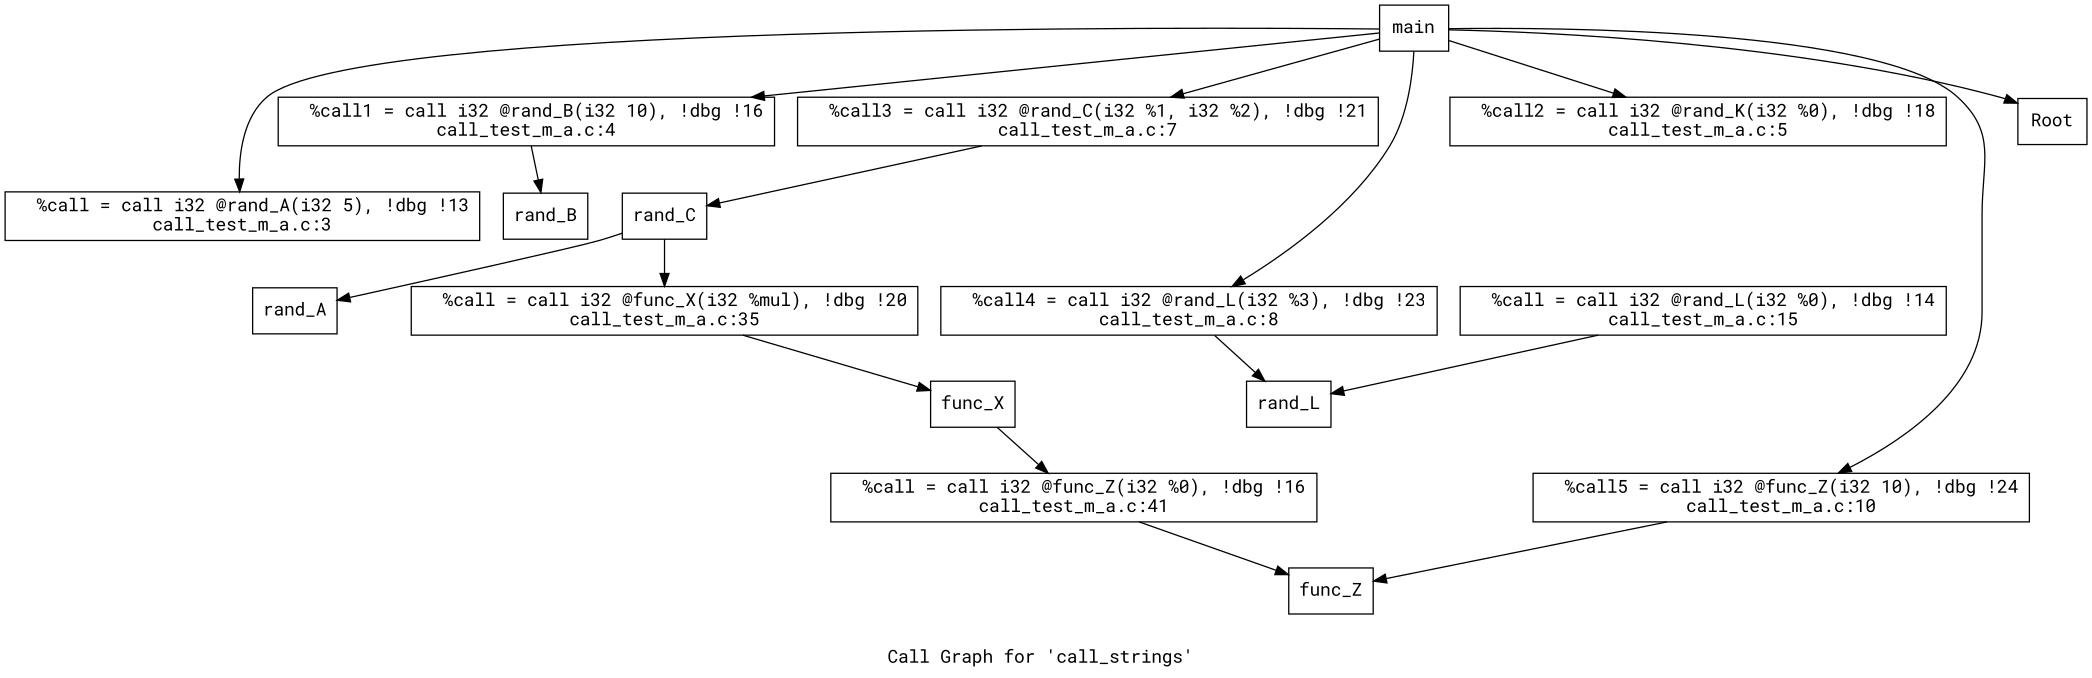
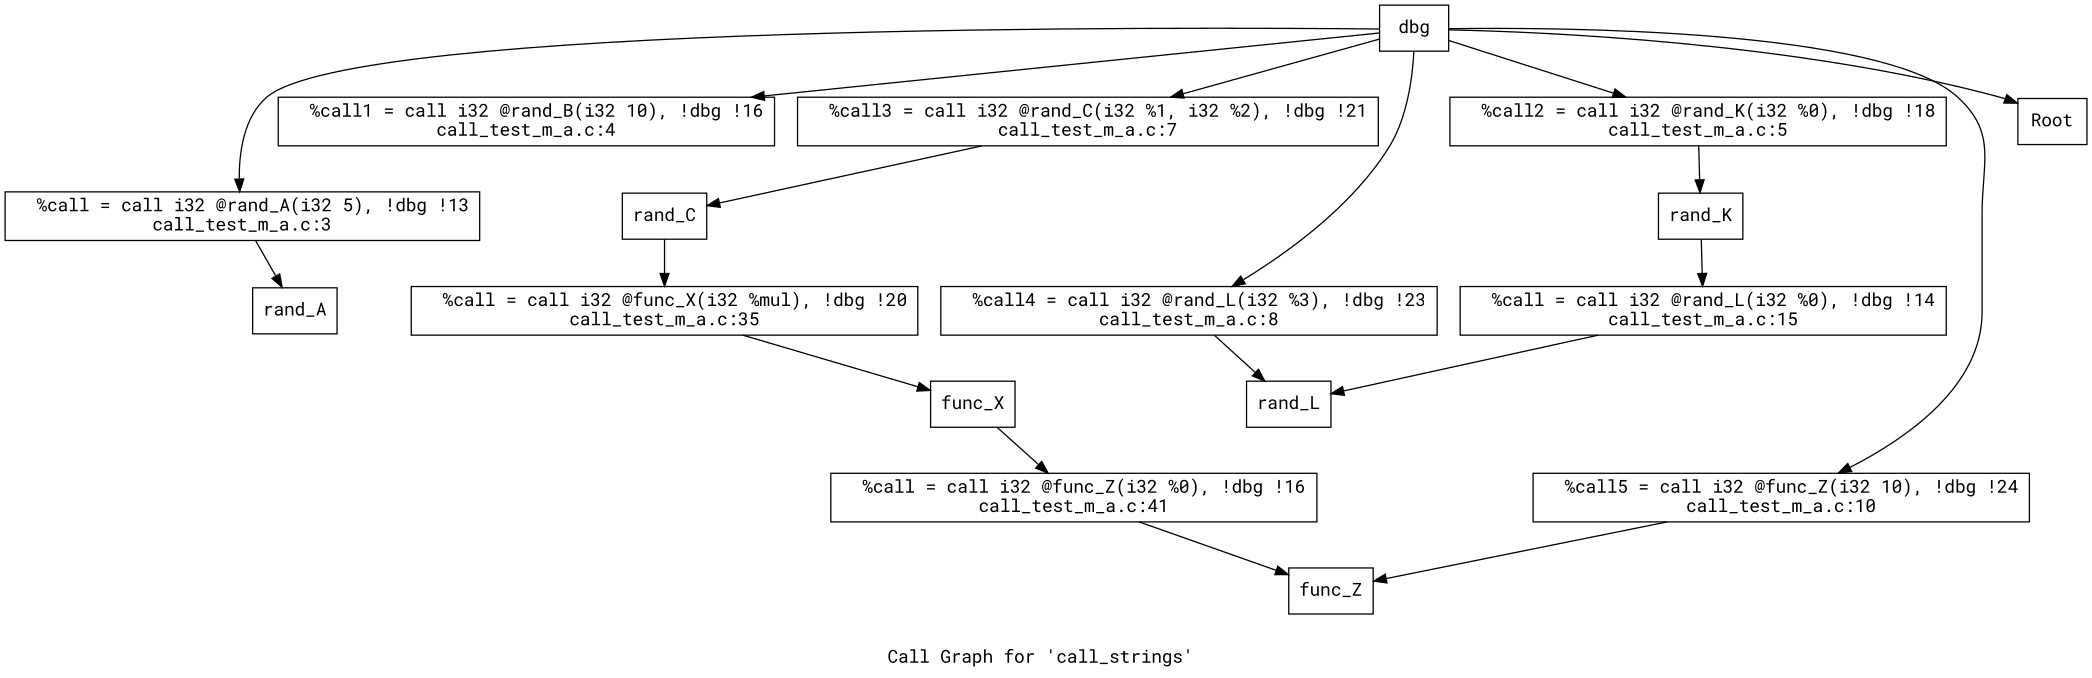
(1414, 28) -> (1414, 28)
(546, 216) -> none
none -> (1701, 216)
(487, 267) -> (266, 258)
